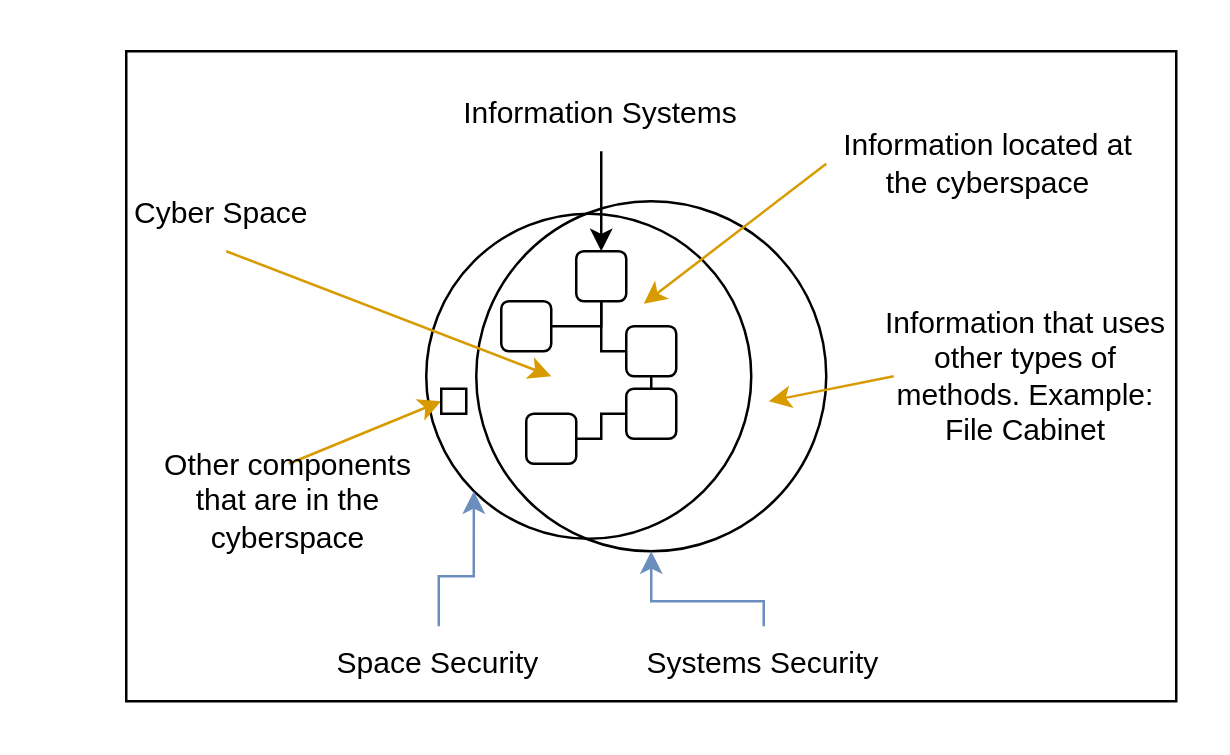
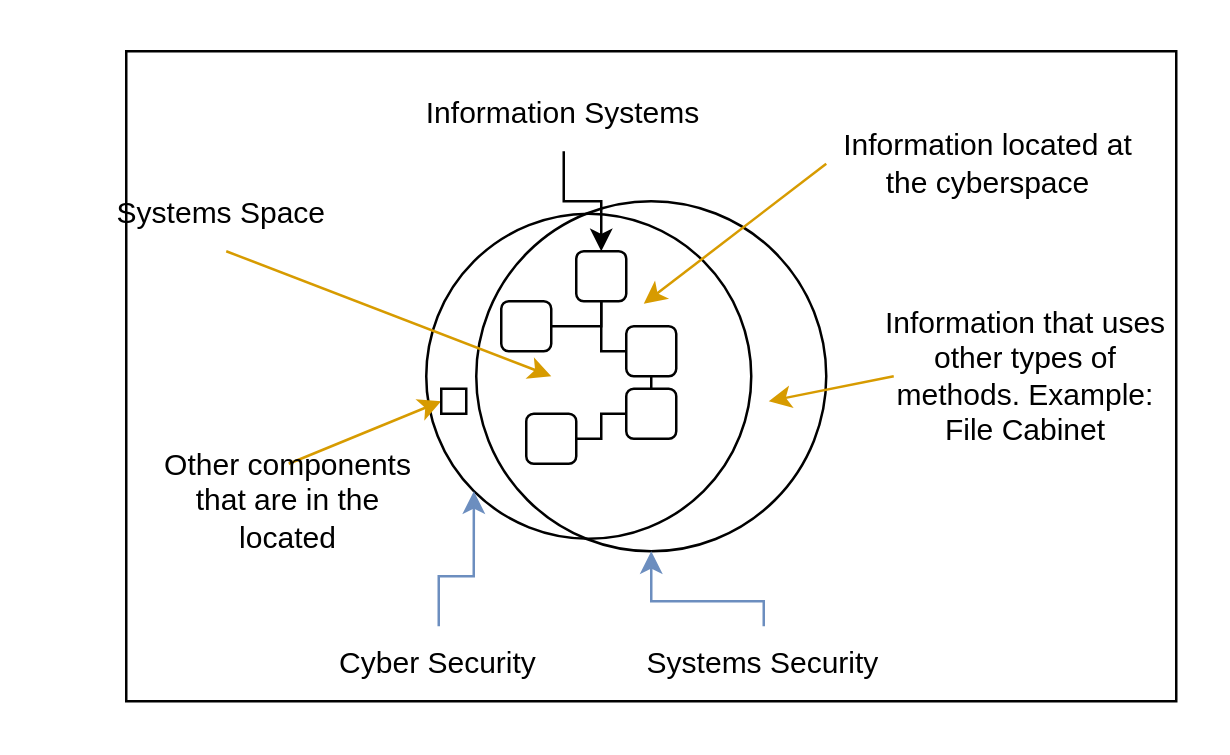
(601, 114) -> (564, 114)
(226, 214) -> (226, 214)
(289, 501) -> (289, 501)
(439, 664) -> (439, 664)
